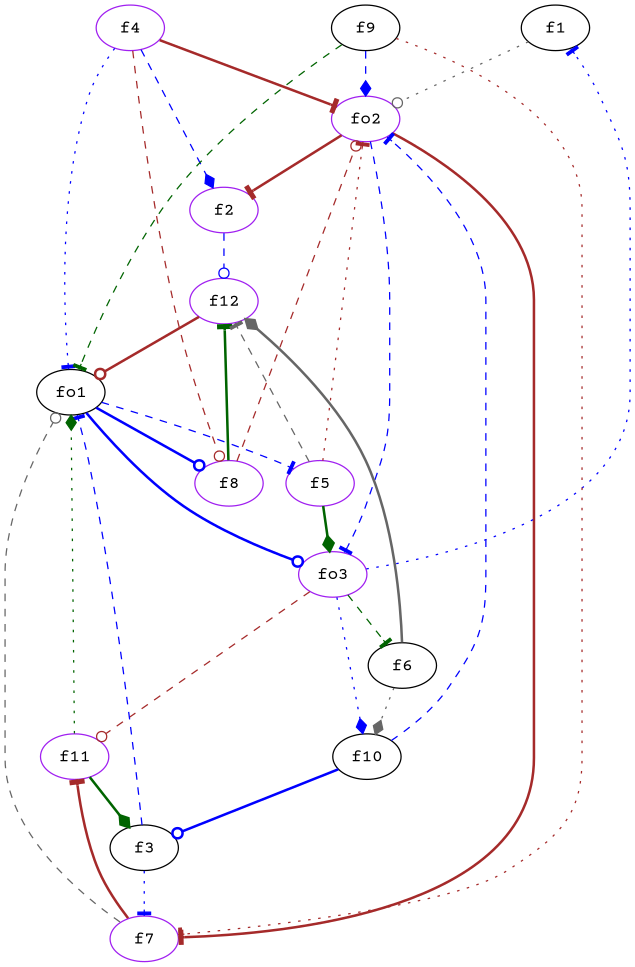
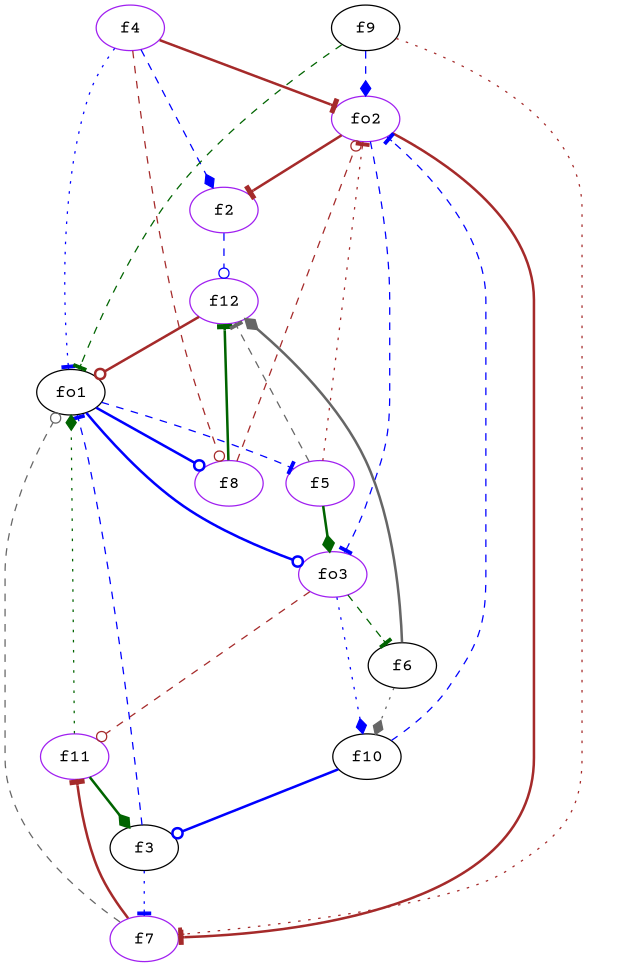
(555, 28) -> none
